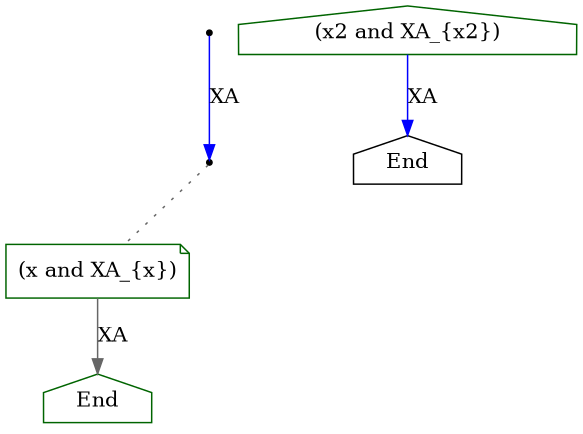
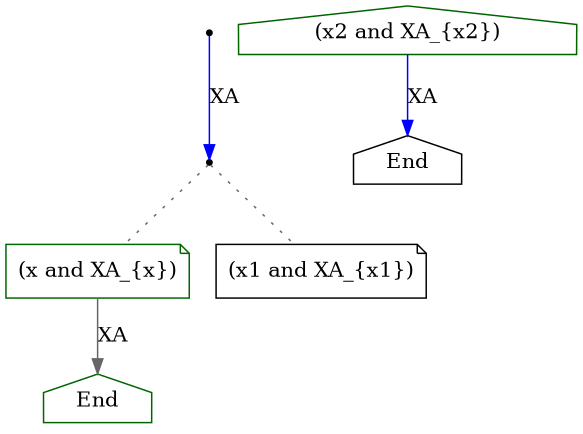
none -> (321, 271)
